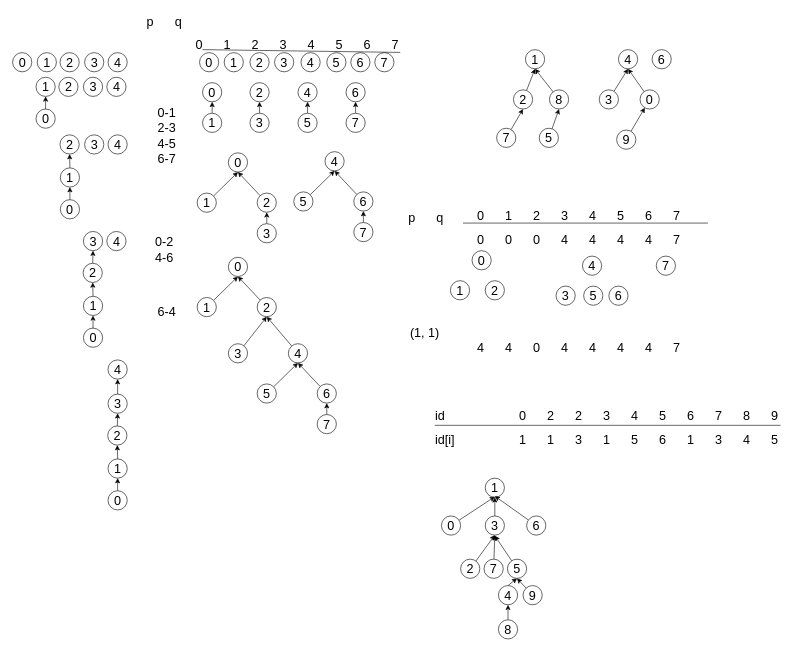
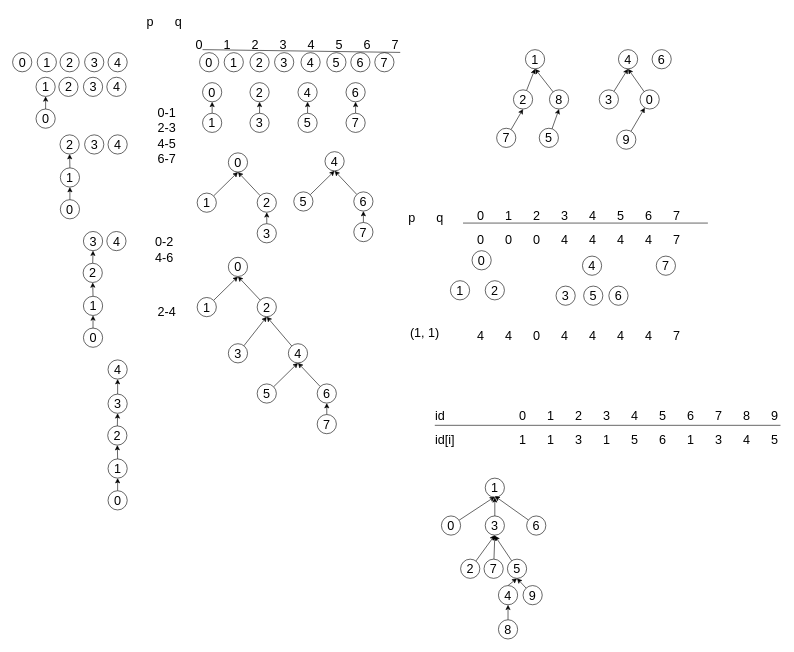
(167, 311) -> (167, 311)
(589, 347) -> (589, 335)
(607, 416) -> (607, 416)
